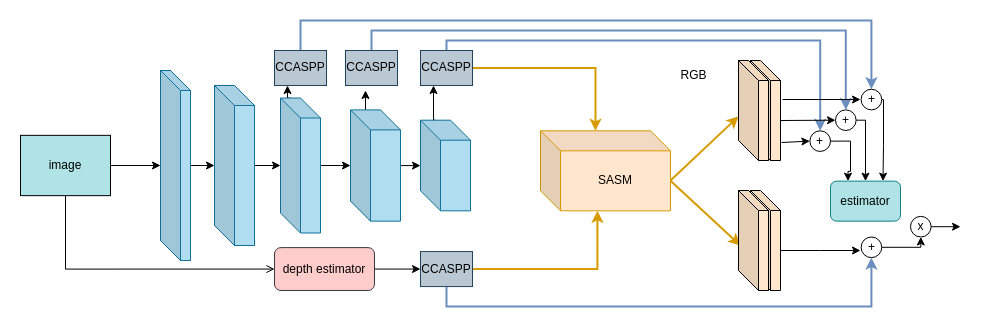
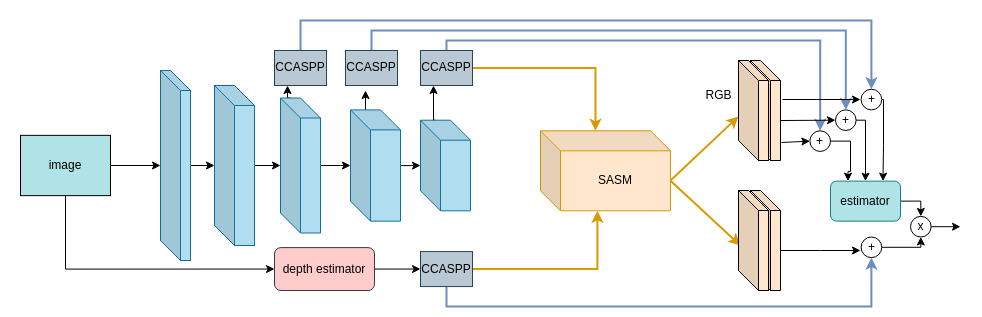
(694, 75) -> (719, 95)
none -> (915, 201)
(267, 269) -> (266, 269)
